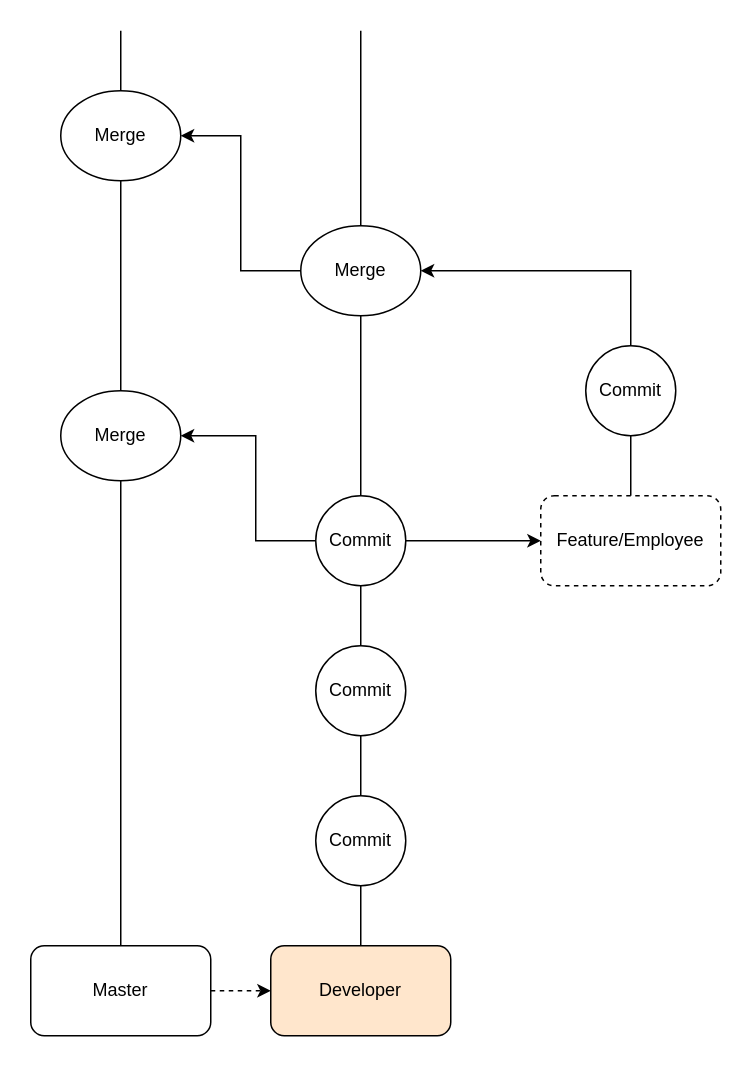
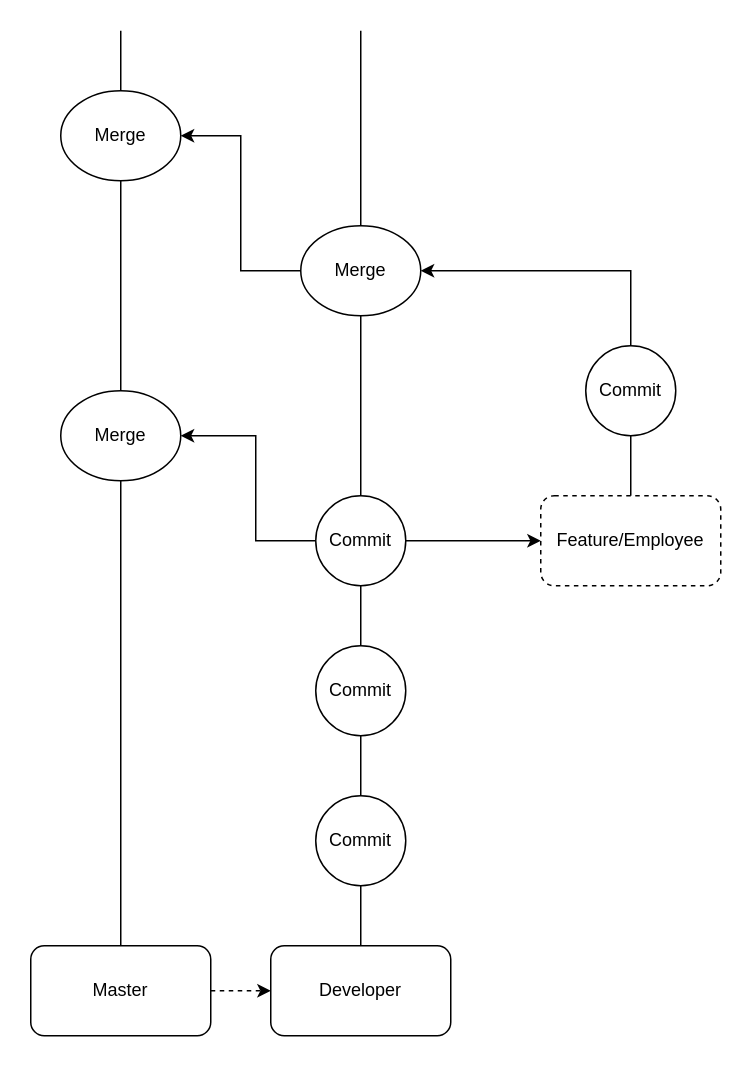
(361, 991) -> (361, 991)
